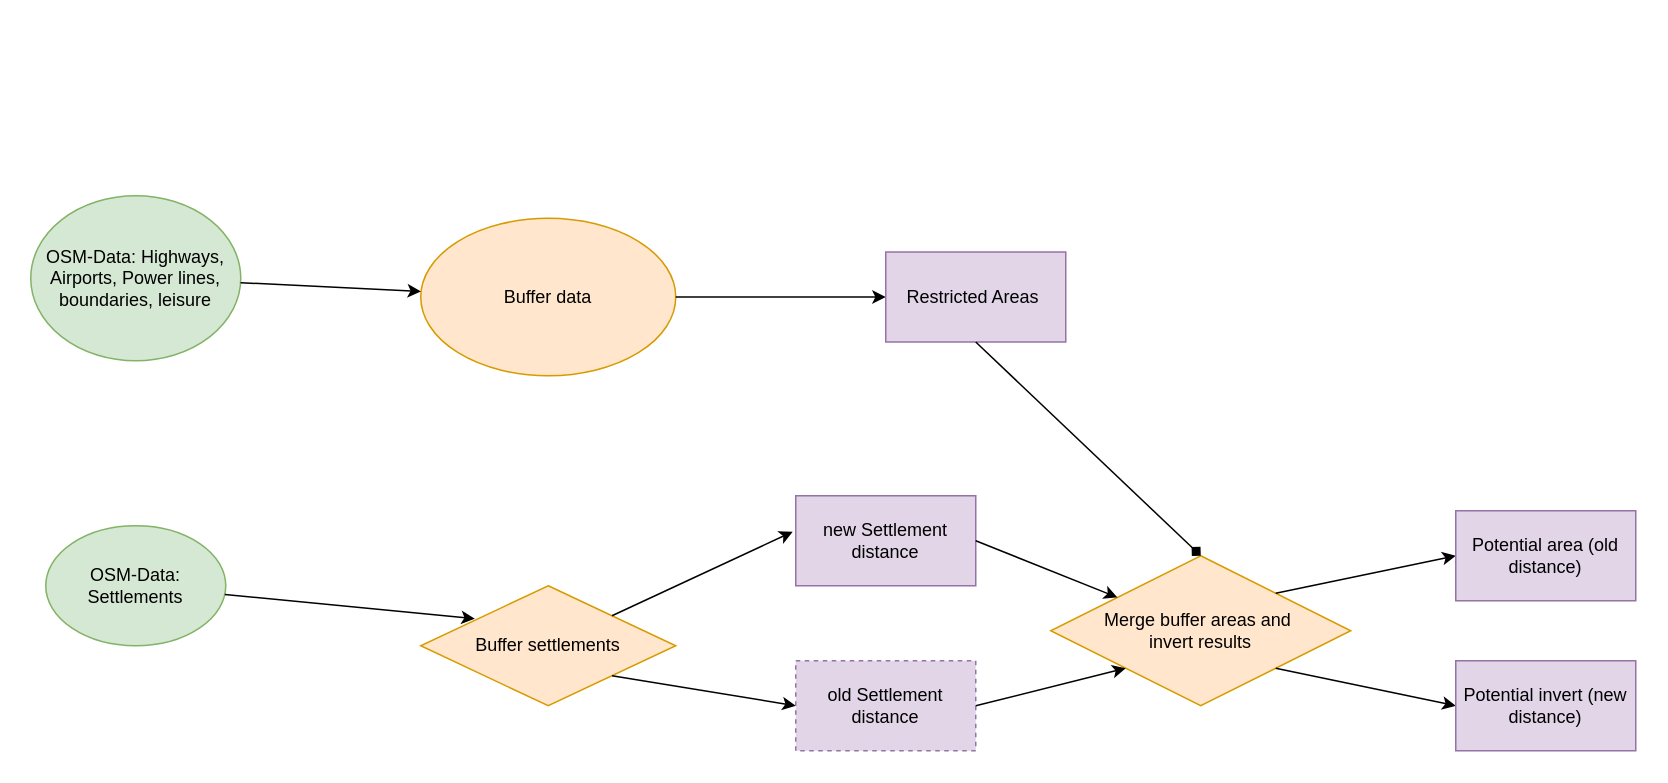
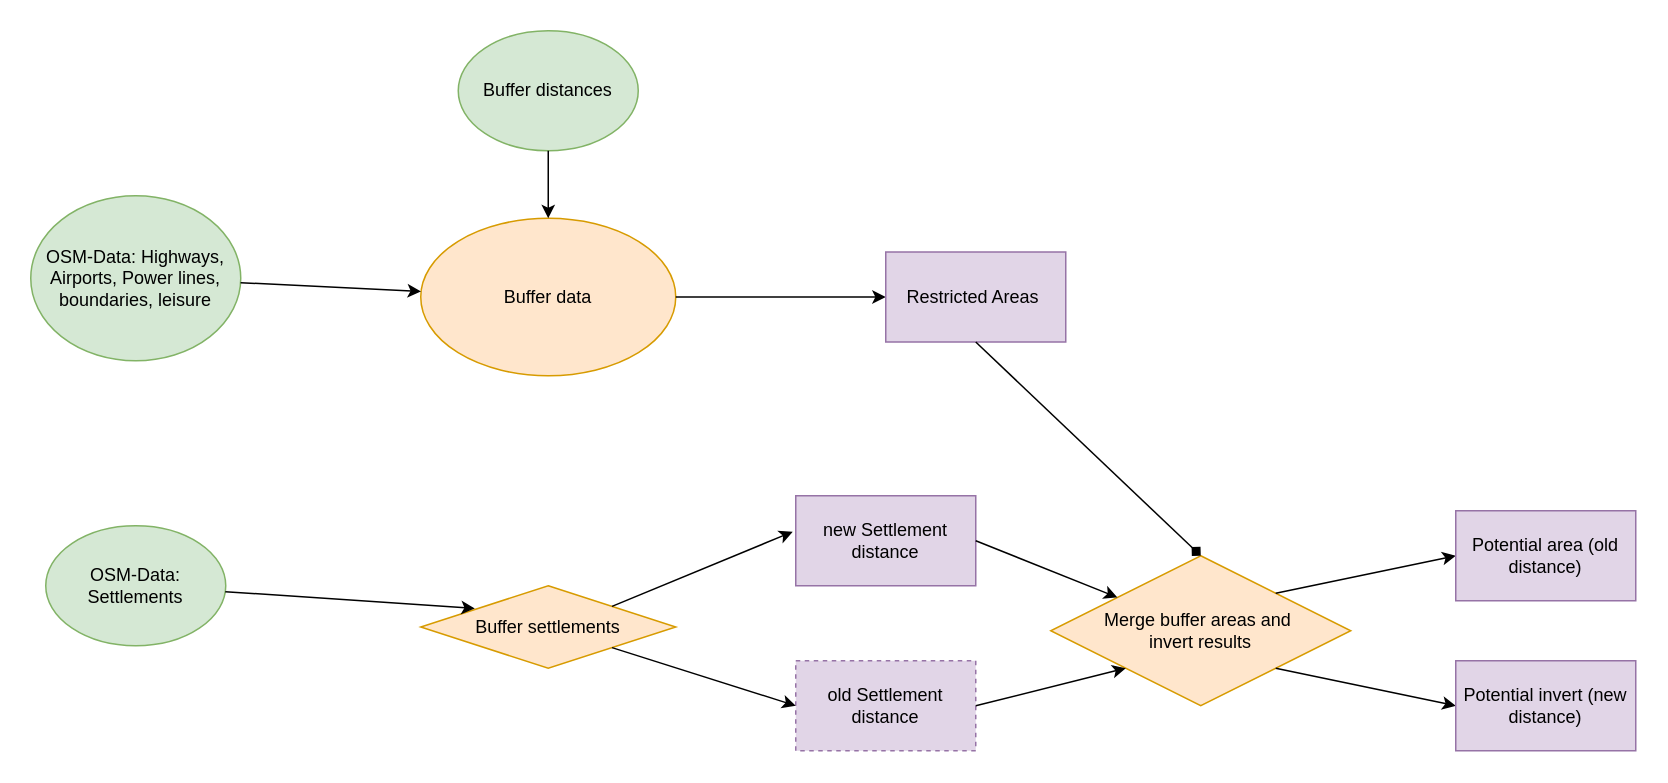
none -> (548, 91)
none -> (548, 179)
(548, 646) -> (548, 627)
